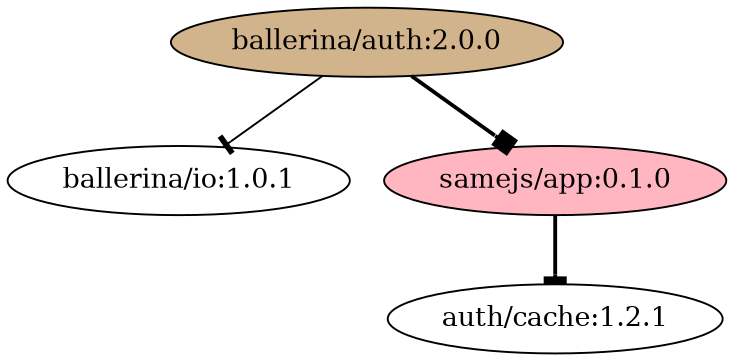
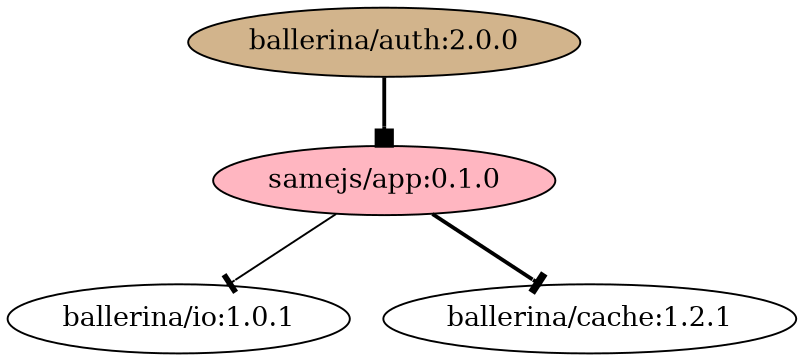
(277, 109) -> (286, 247)
(555, 319) -> (590, 319)
